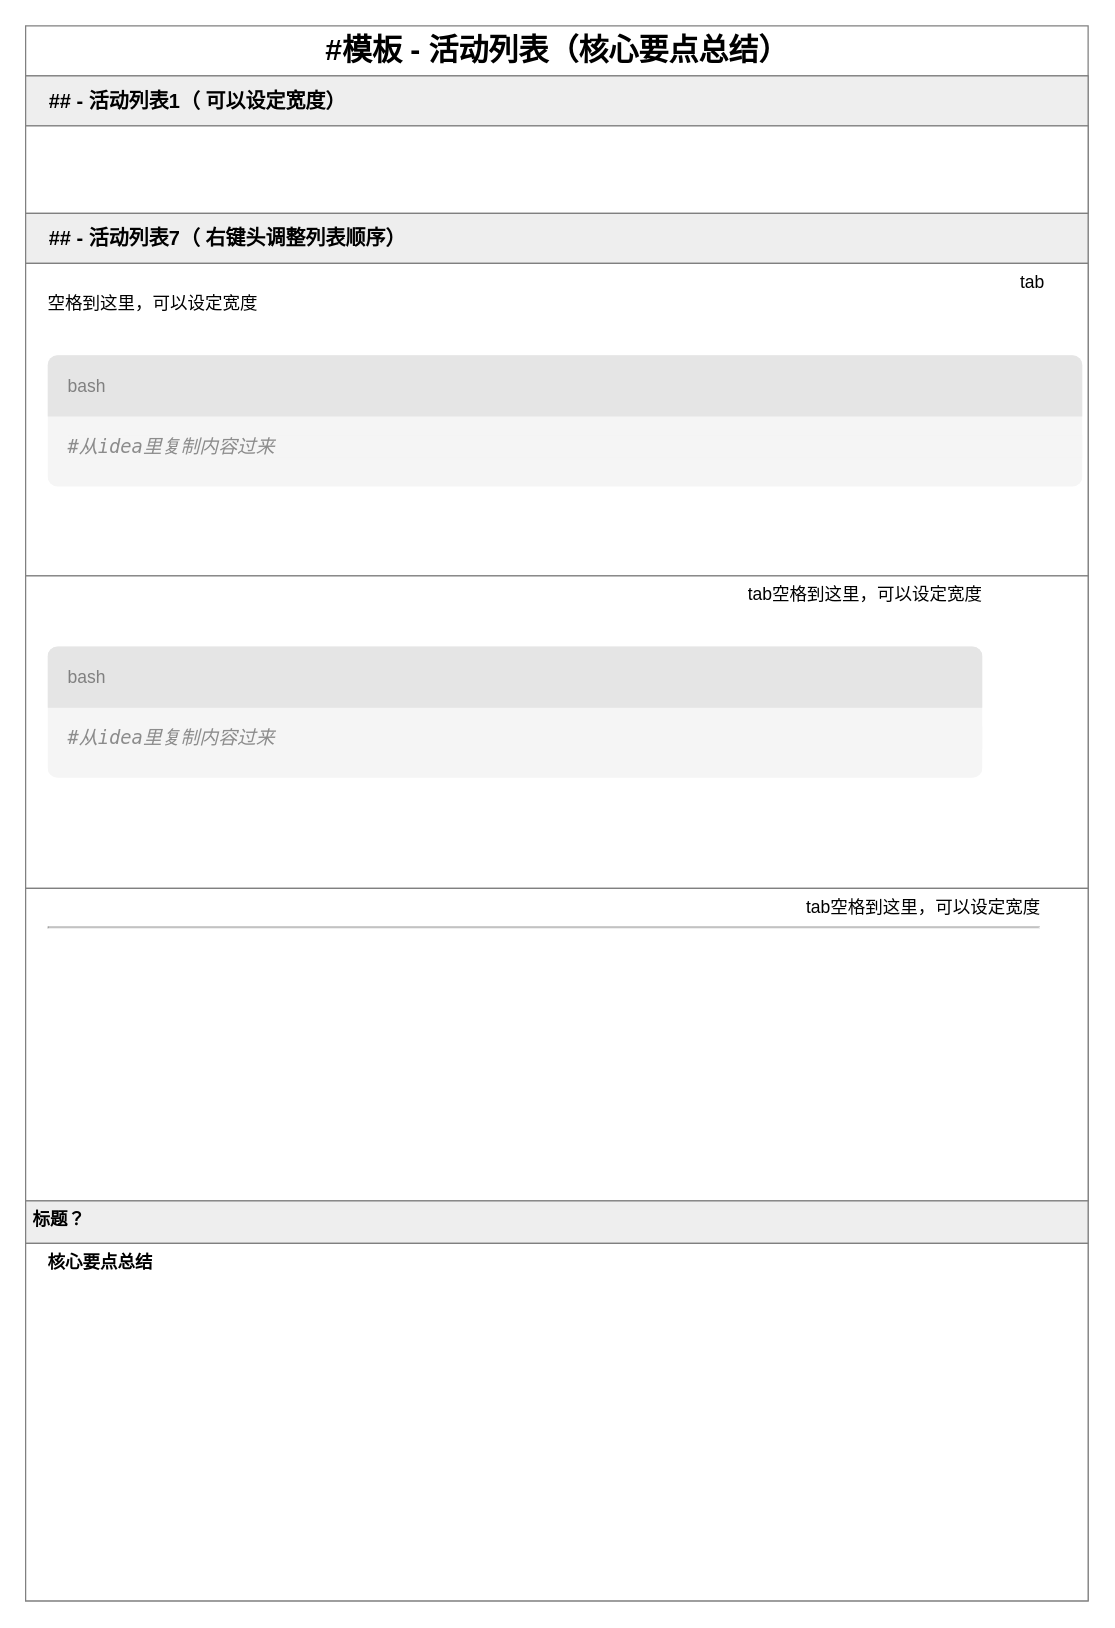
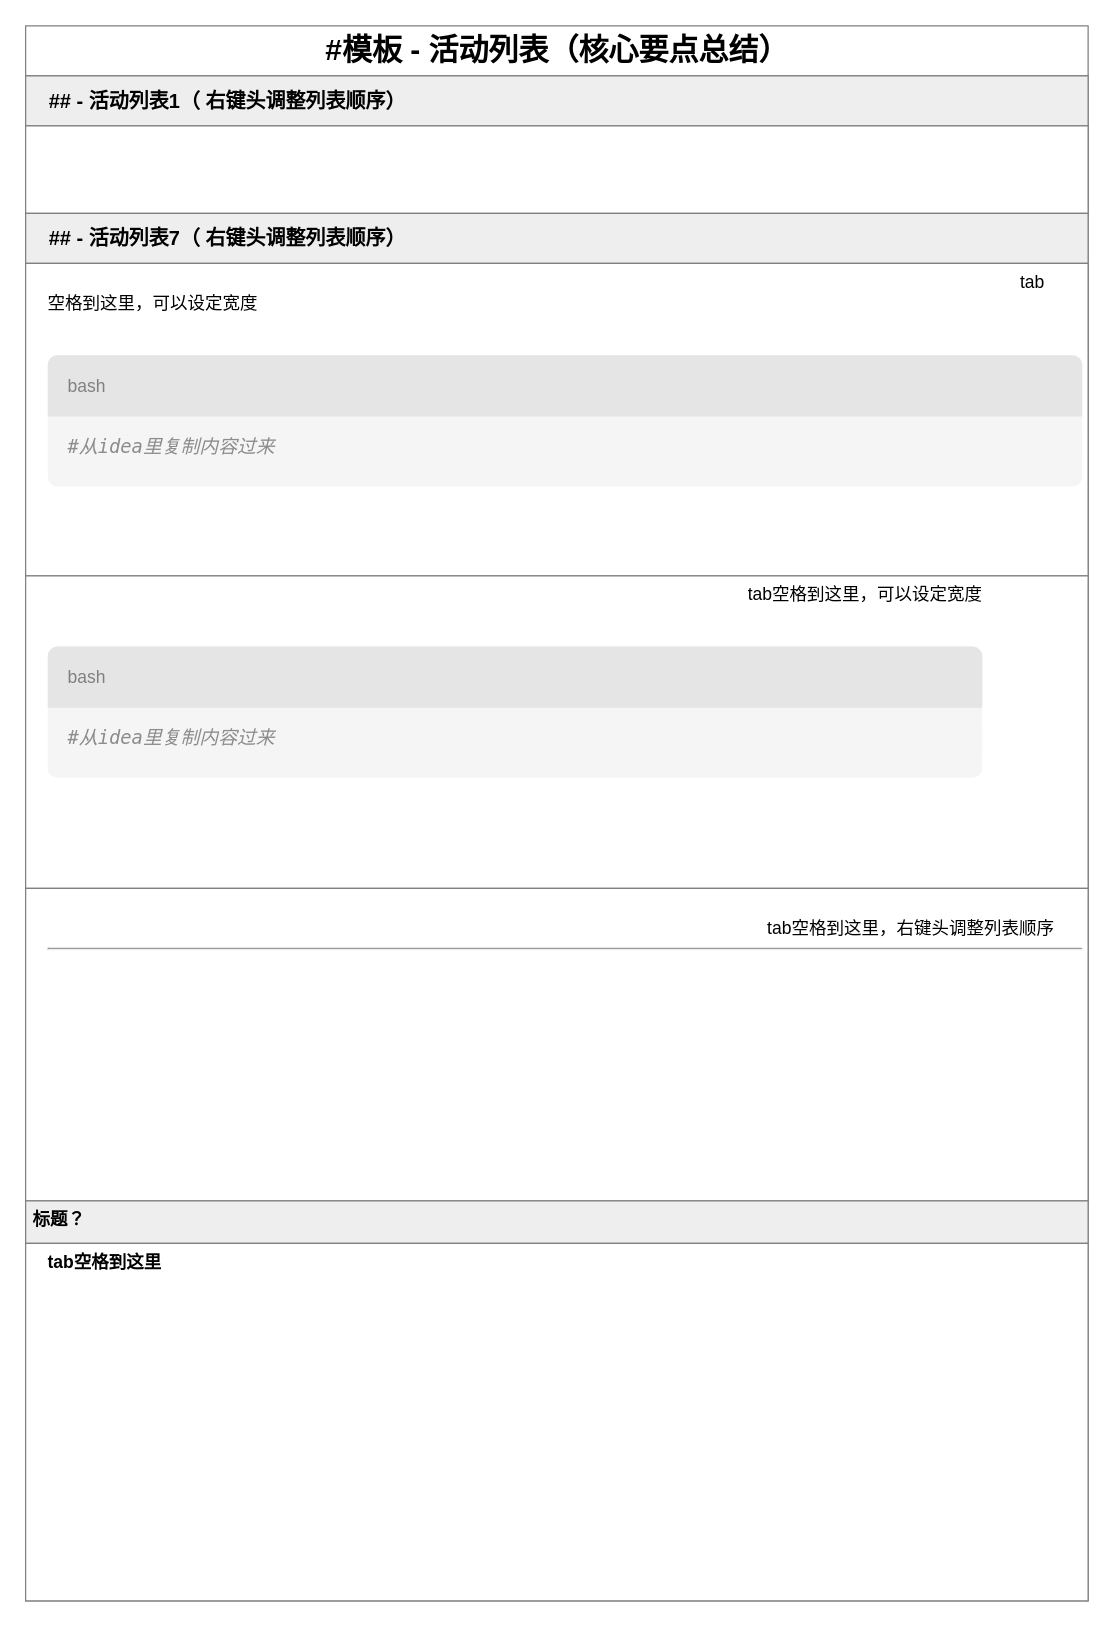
(163, 101) -> (185, 101)
(168, 907) -> (194, 907)
(101, 1262) -> (107, 1262)
